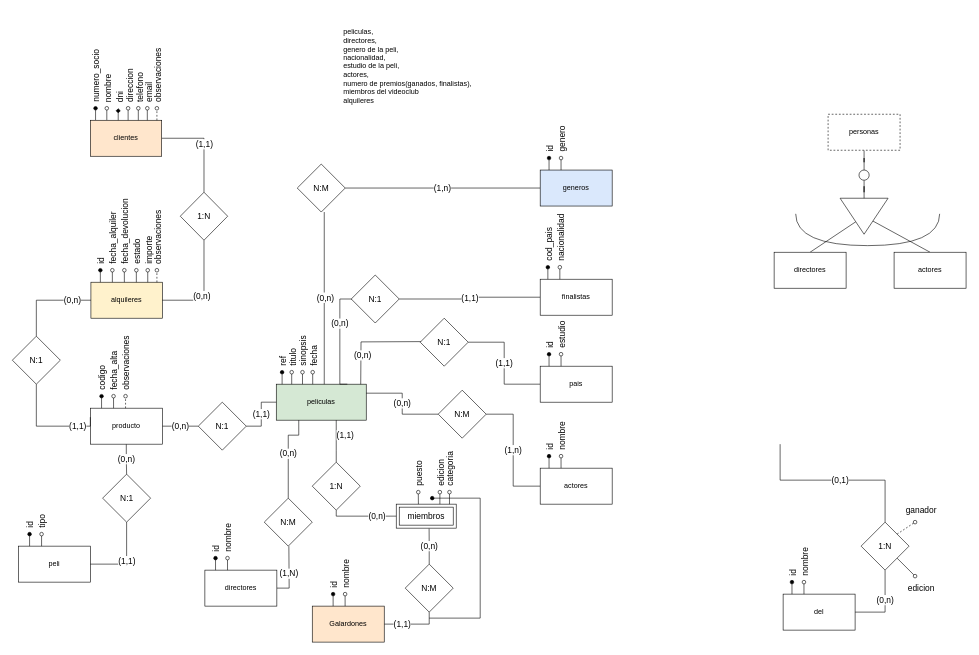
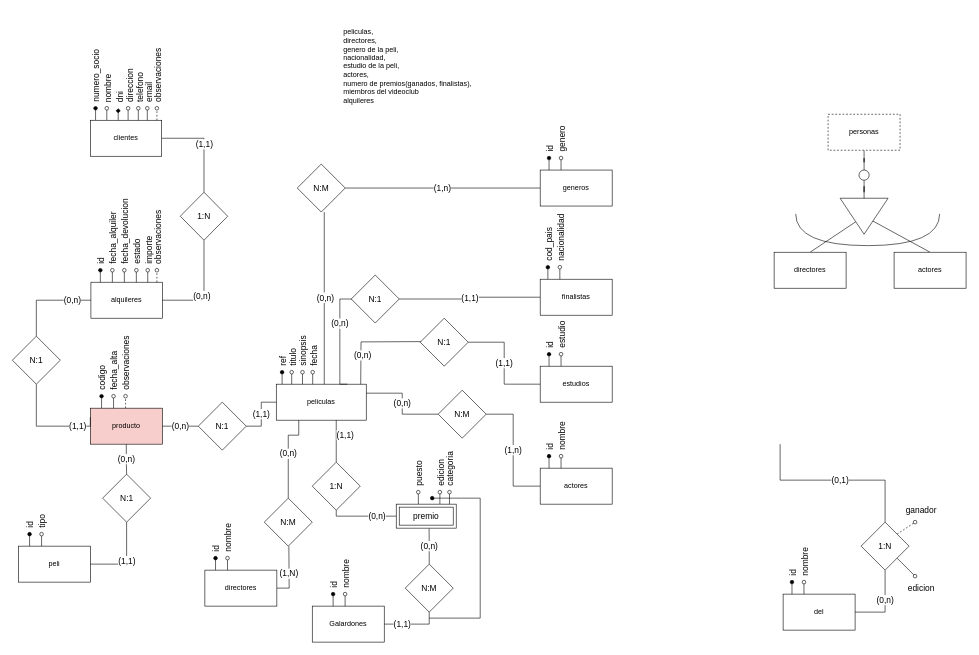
(126, 138) -> (126, 138)
(576, 188) -> (576, 188)
(127, 300) -> (127, 300)
(576, 384) -> (576, 384)
(321, 402) -> (321, 402)
(126, 426) -> (126, 426)
(426, 516) -> (426, 516)
(348, 624) -> (348, 624)
